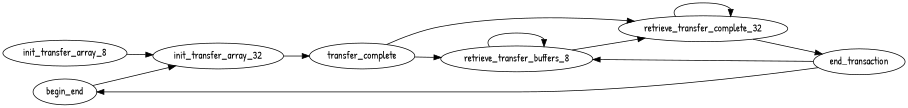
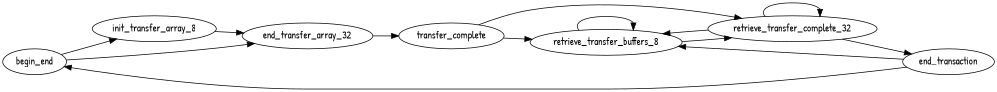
none -> (689, 31)
none -> (85, 48)
(218, 56) -> (308, 36)
